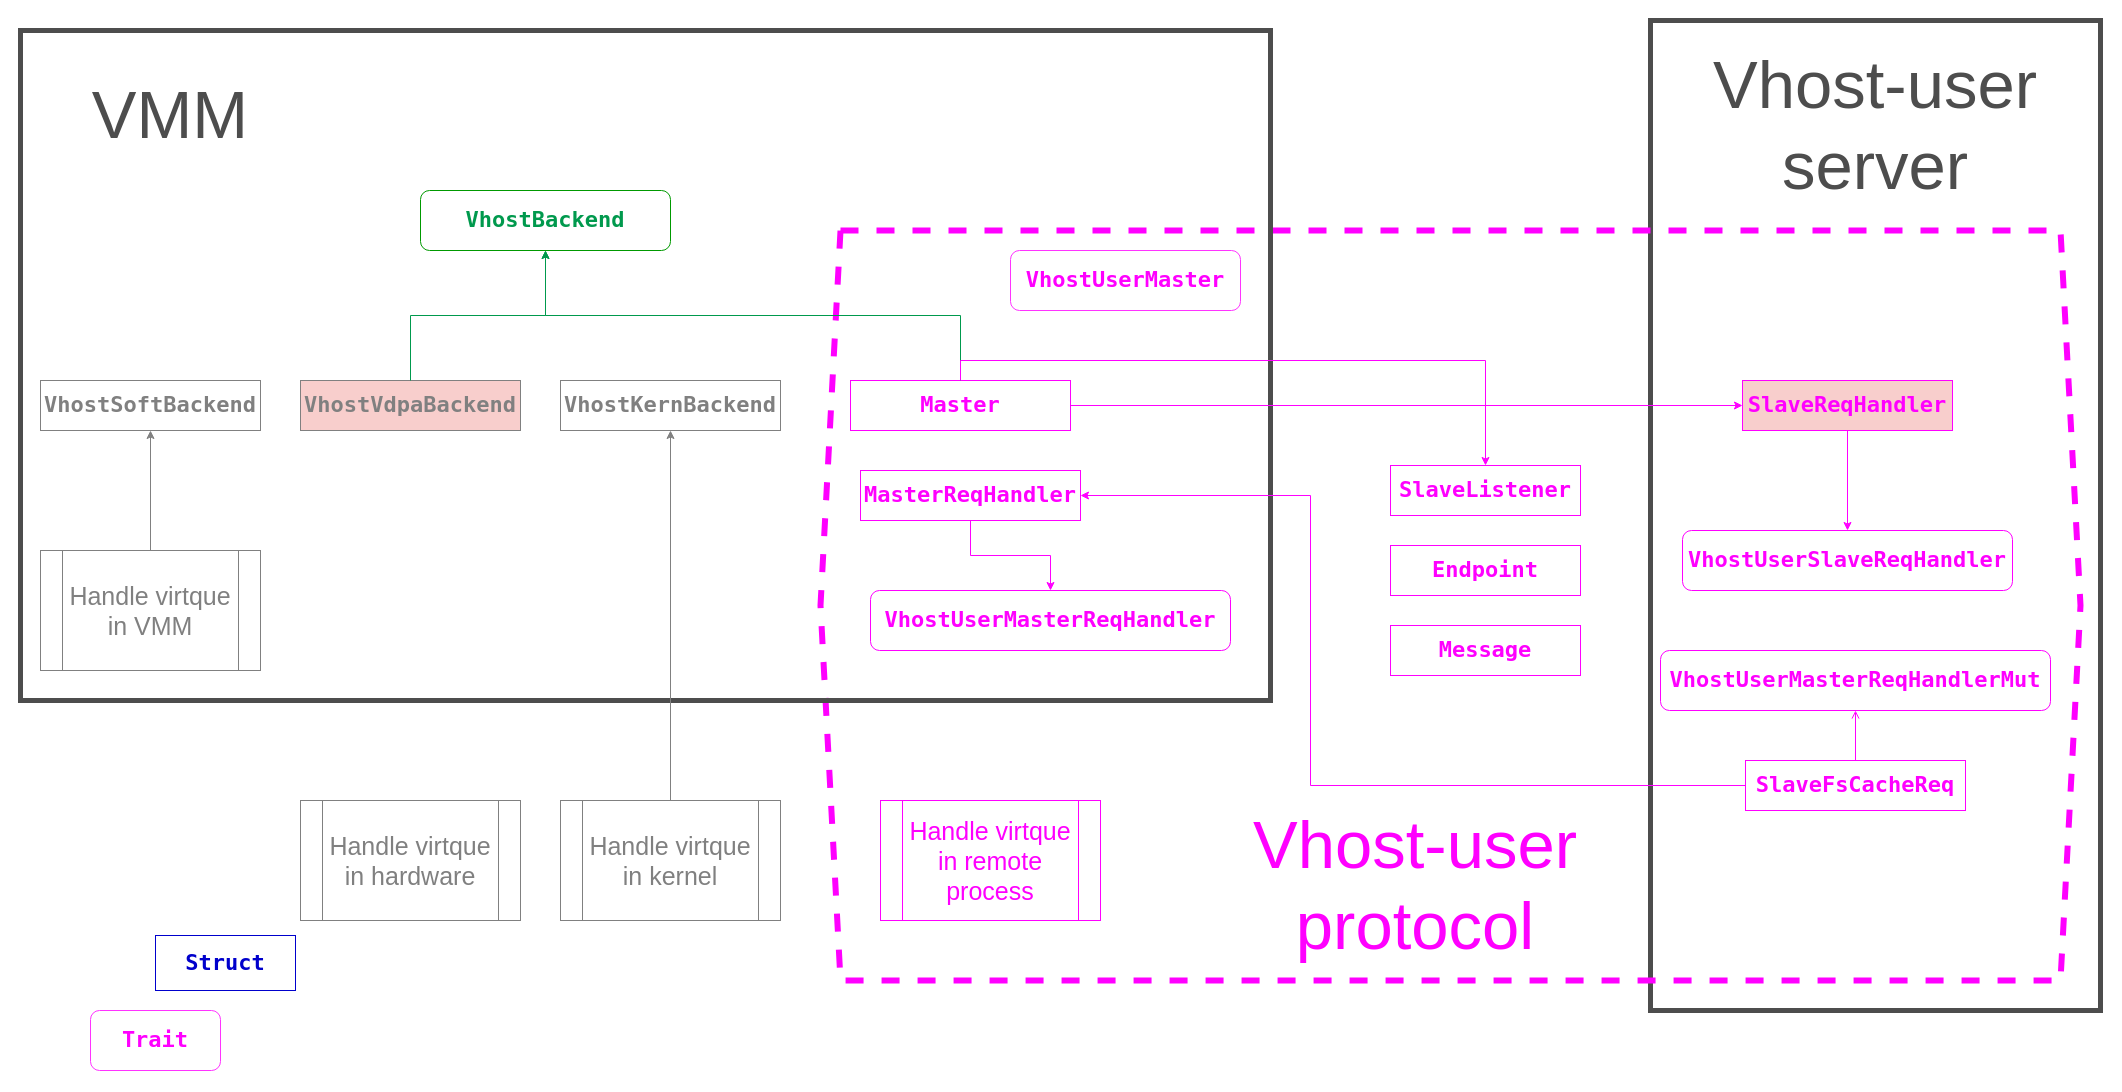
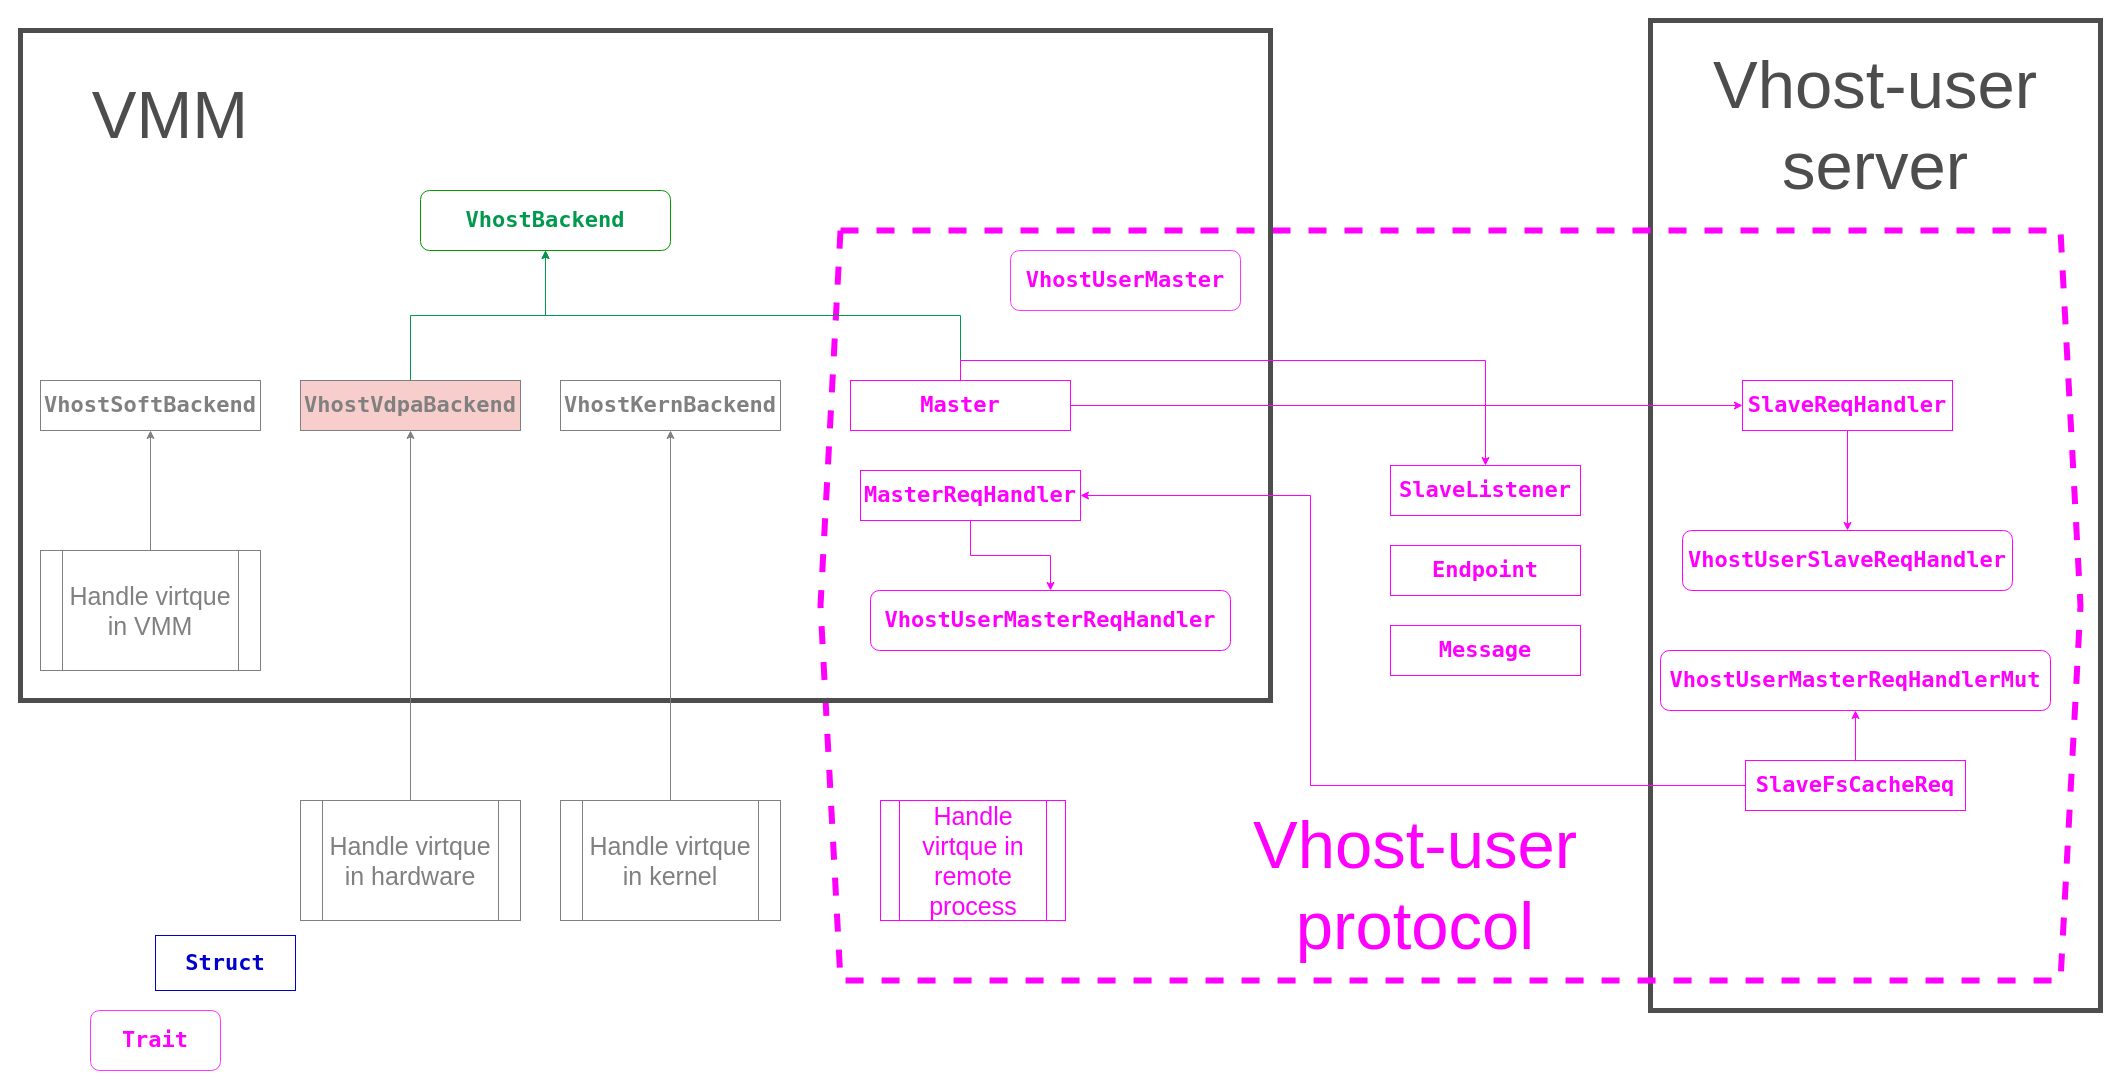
(1848, 406) -> (1848, 406)
none -> (411, 619)
(1856, 717) -> (1856, 719)
(991, 861) -> (973, 861)
